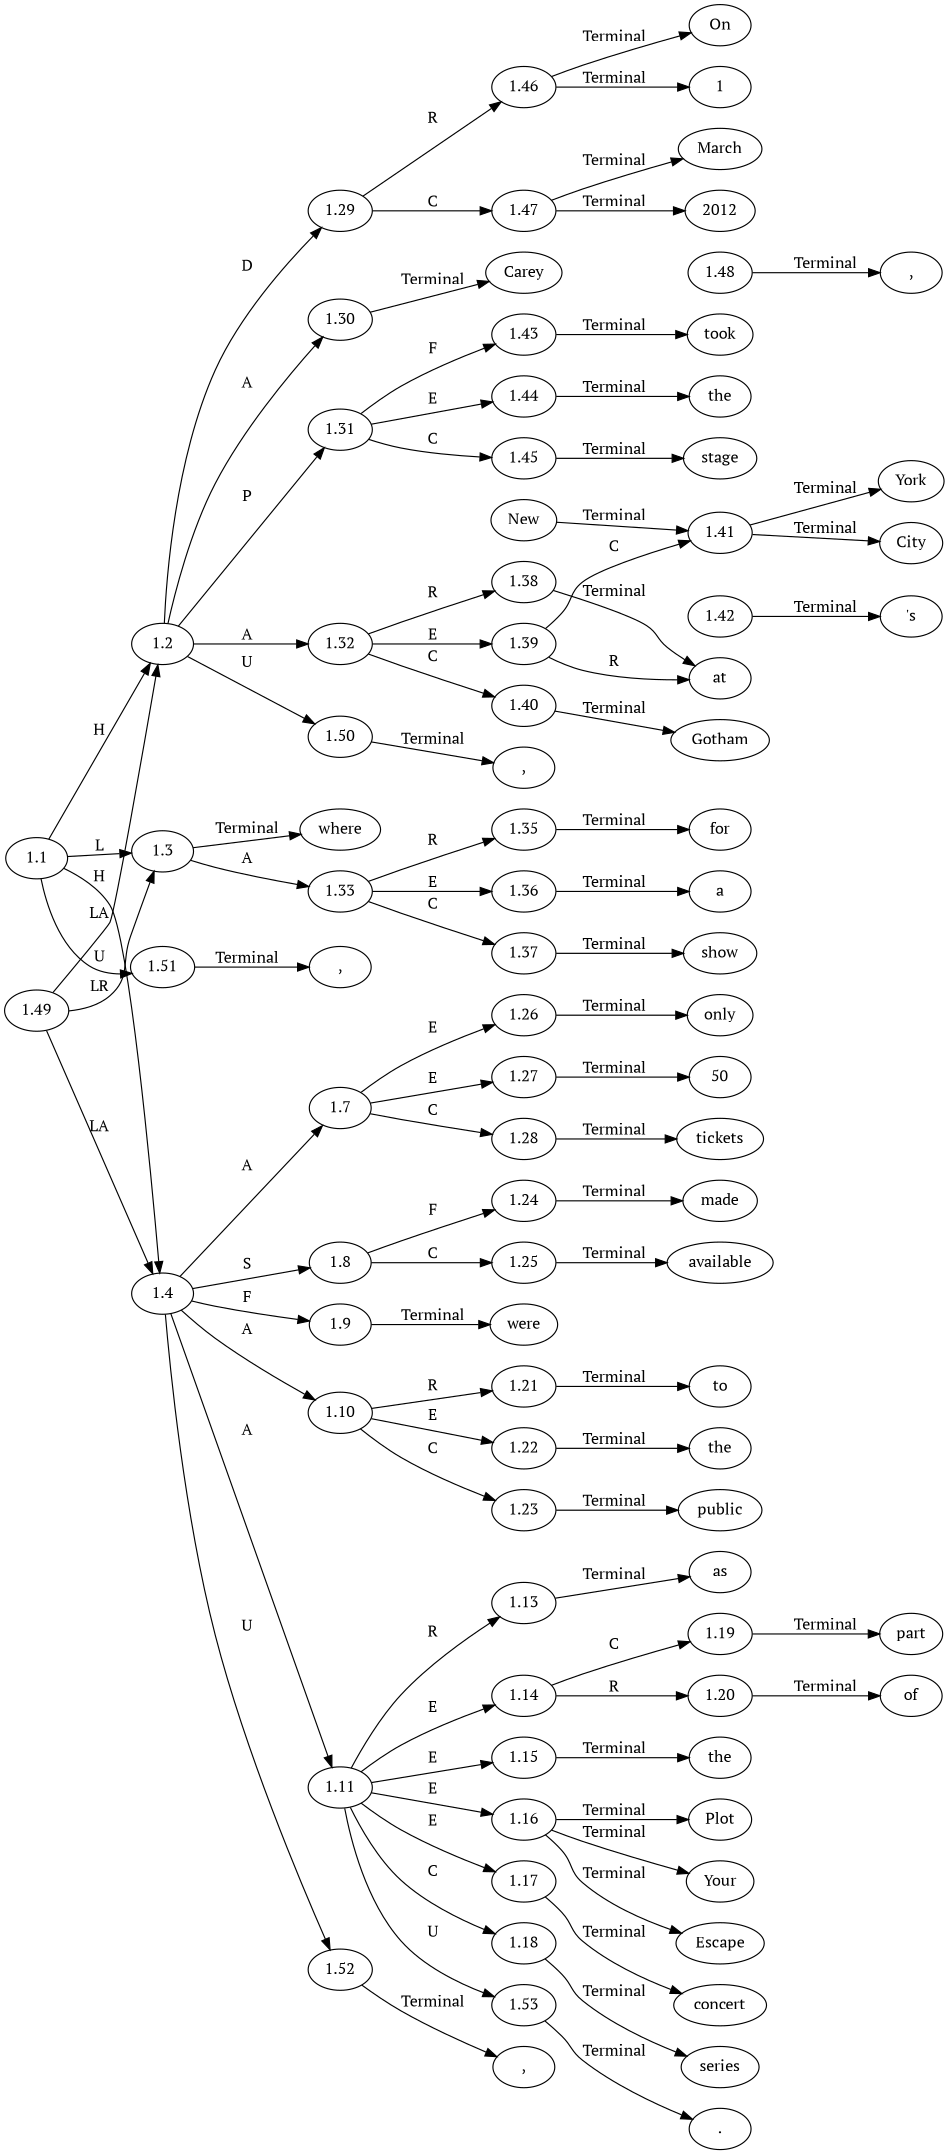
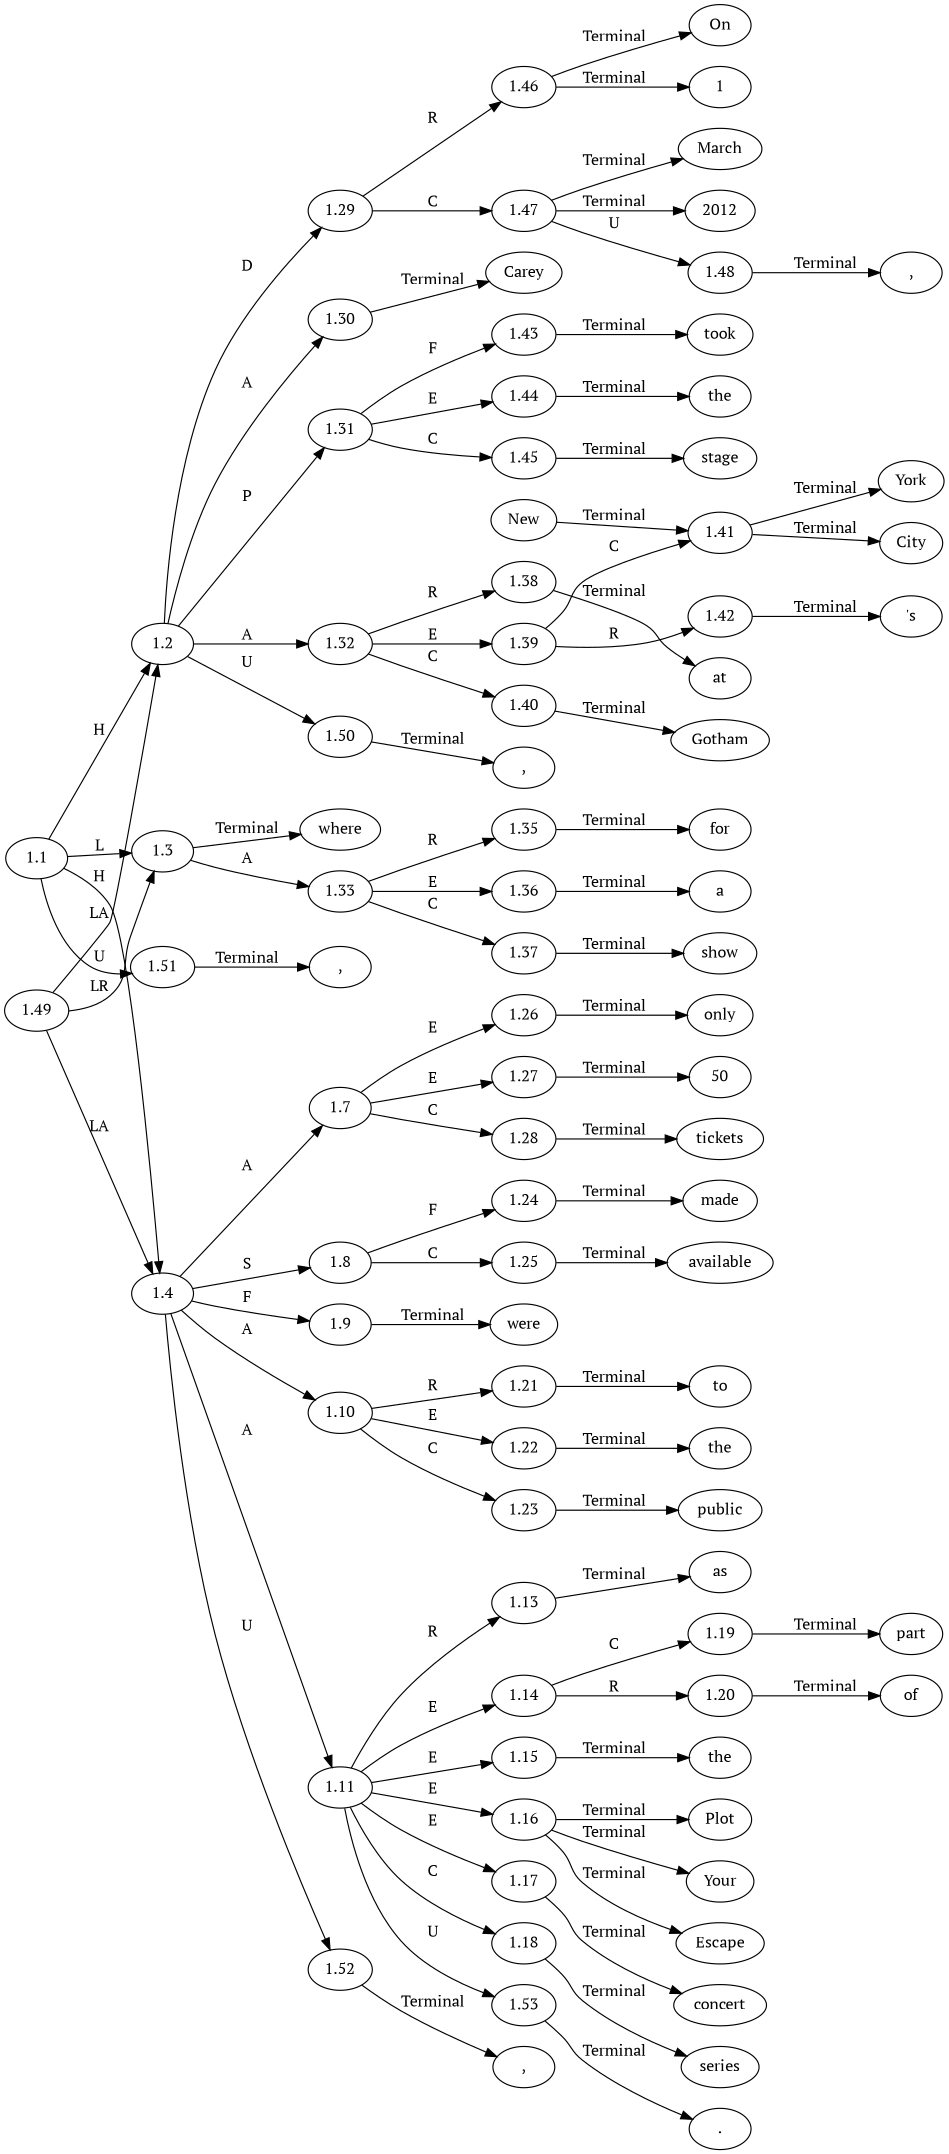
none -> (615, 243)
(612, 676) -> (620, 646)
